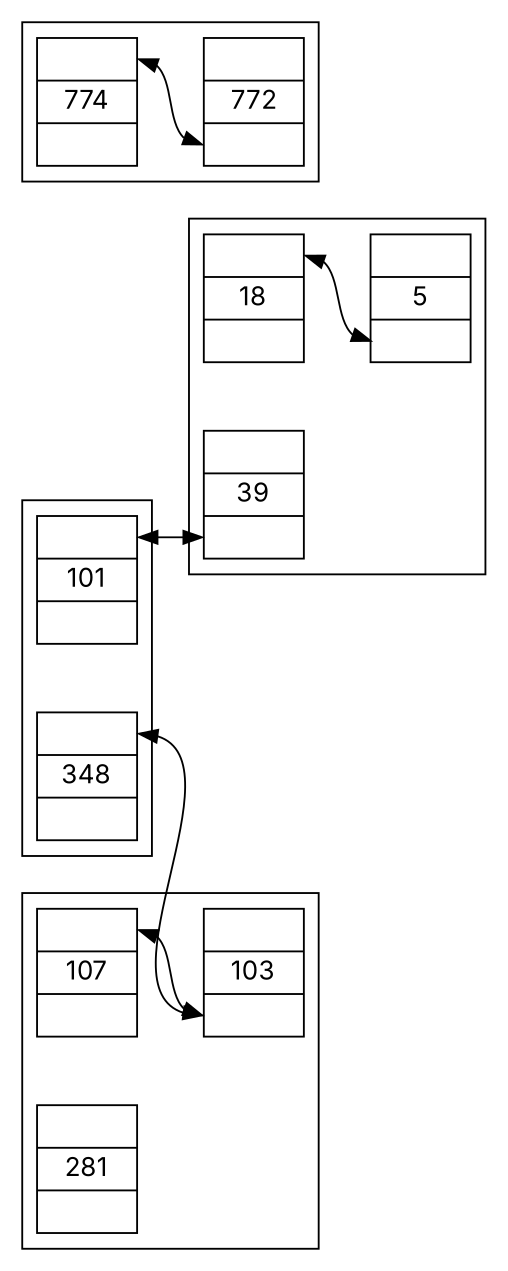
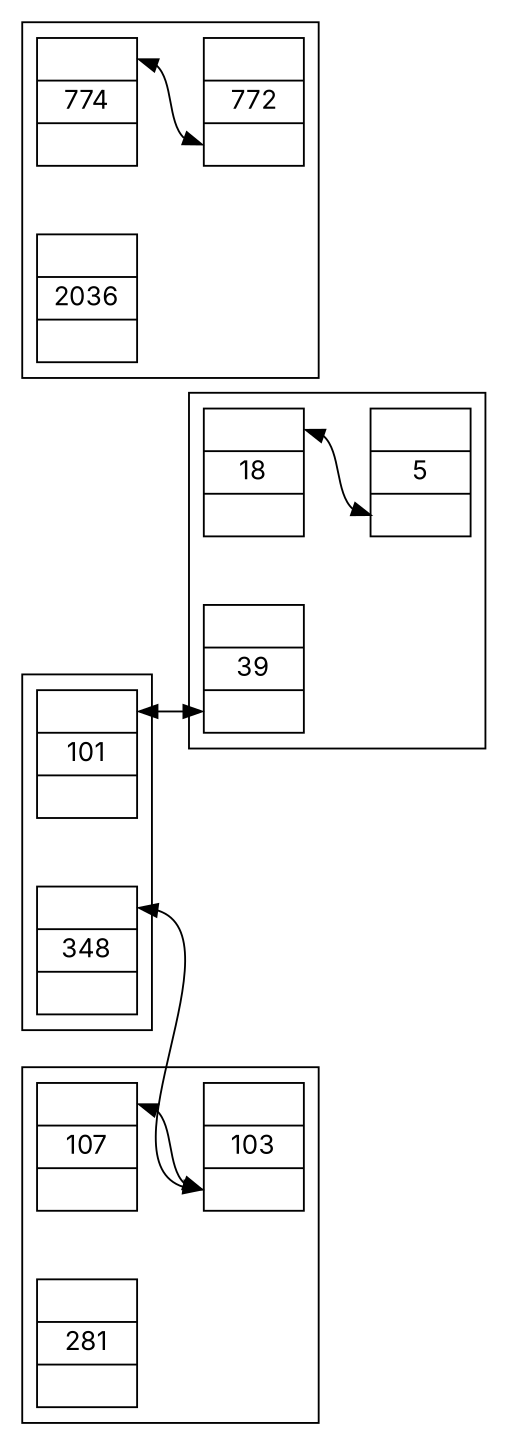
none -> (87, 298)
